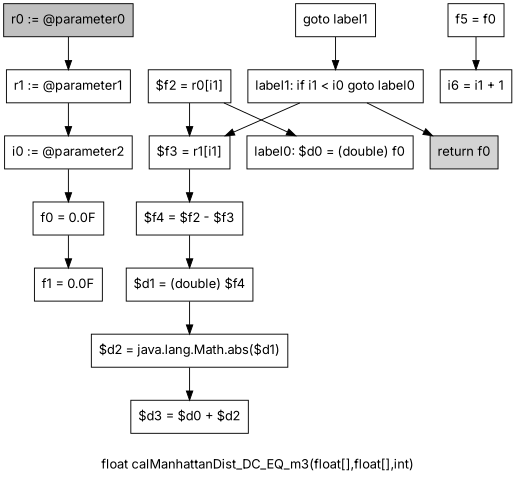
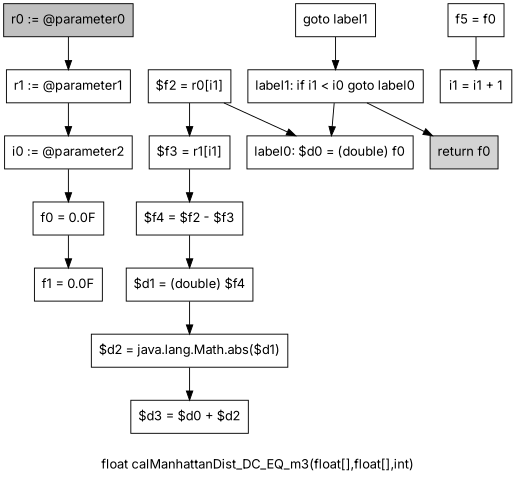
(476, 86) -> (476, 86)
(268, 117) -> (333, 115)
